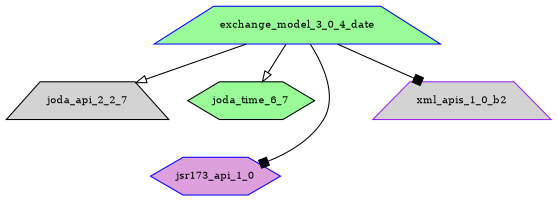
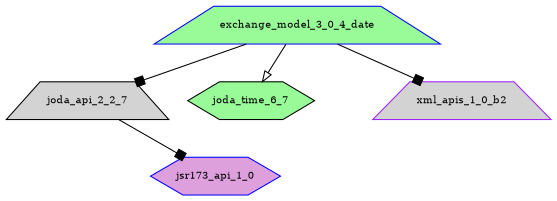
(196, 62) -> (196, 62)
(326, 114) -> (147, 136)
